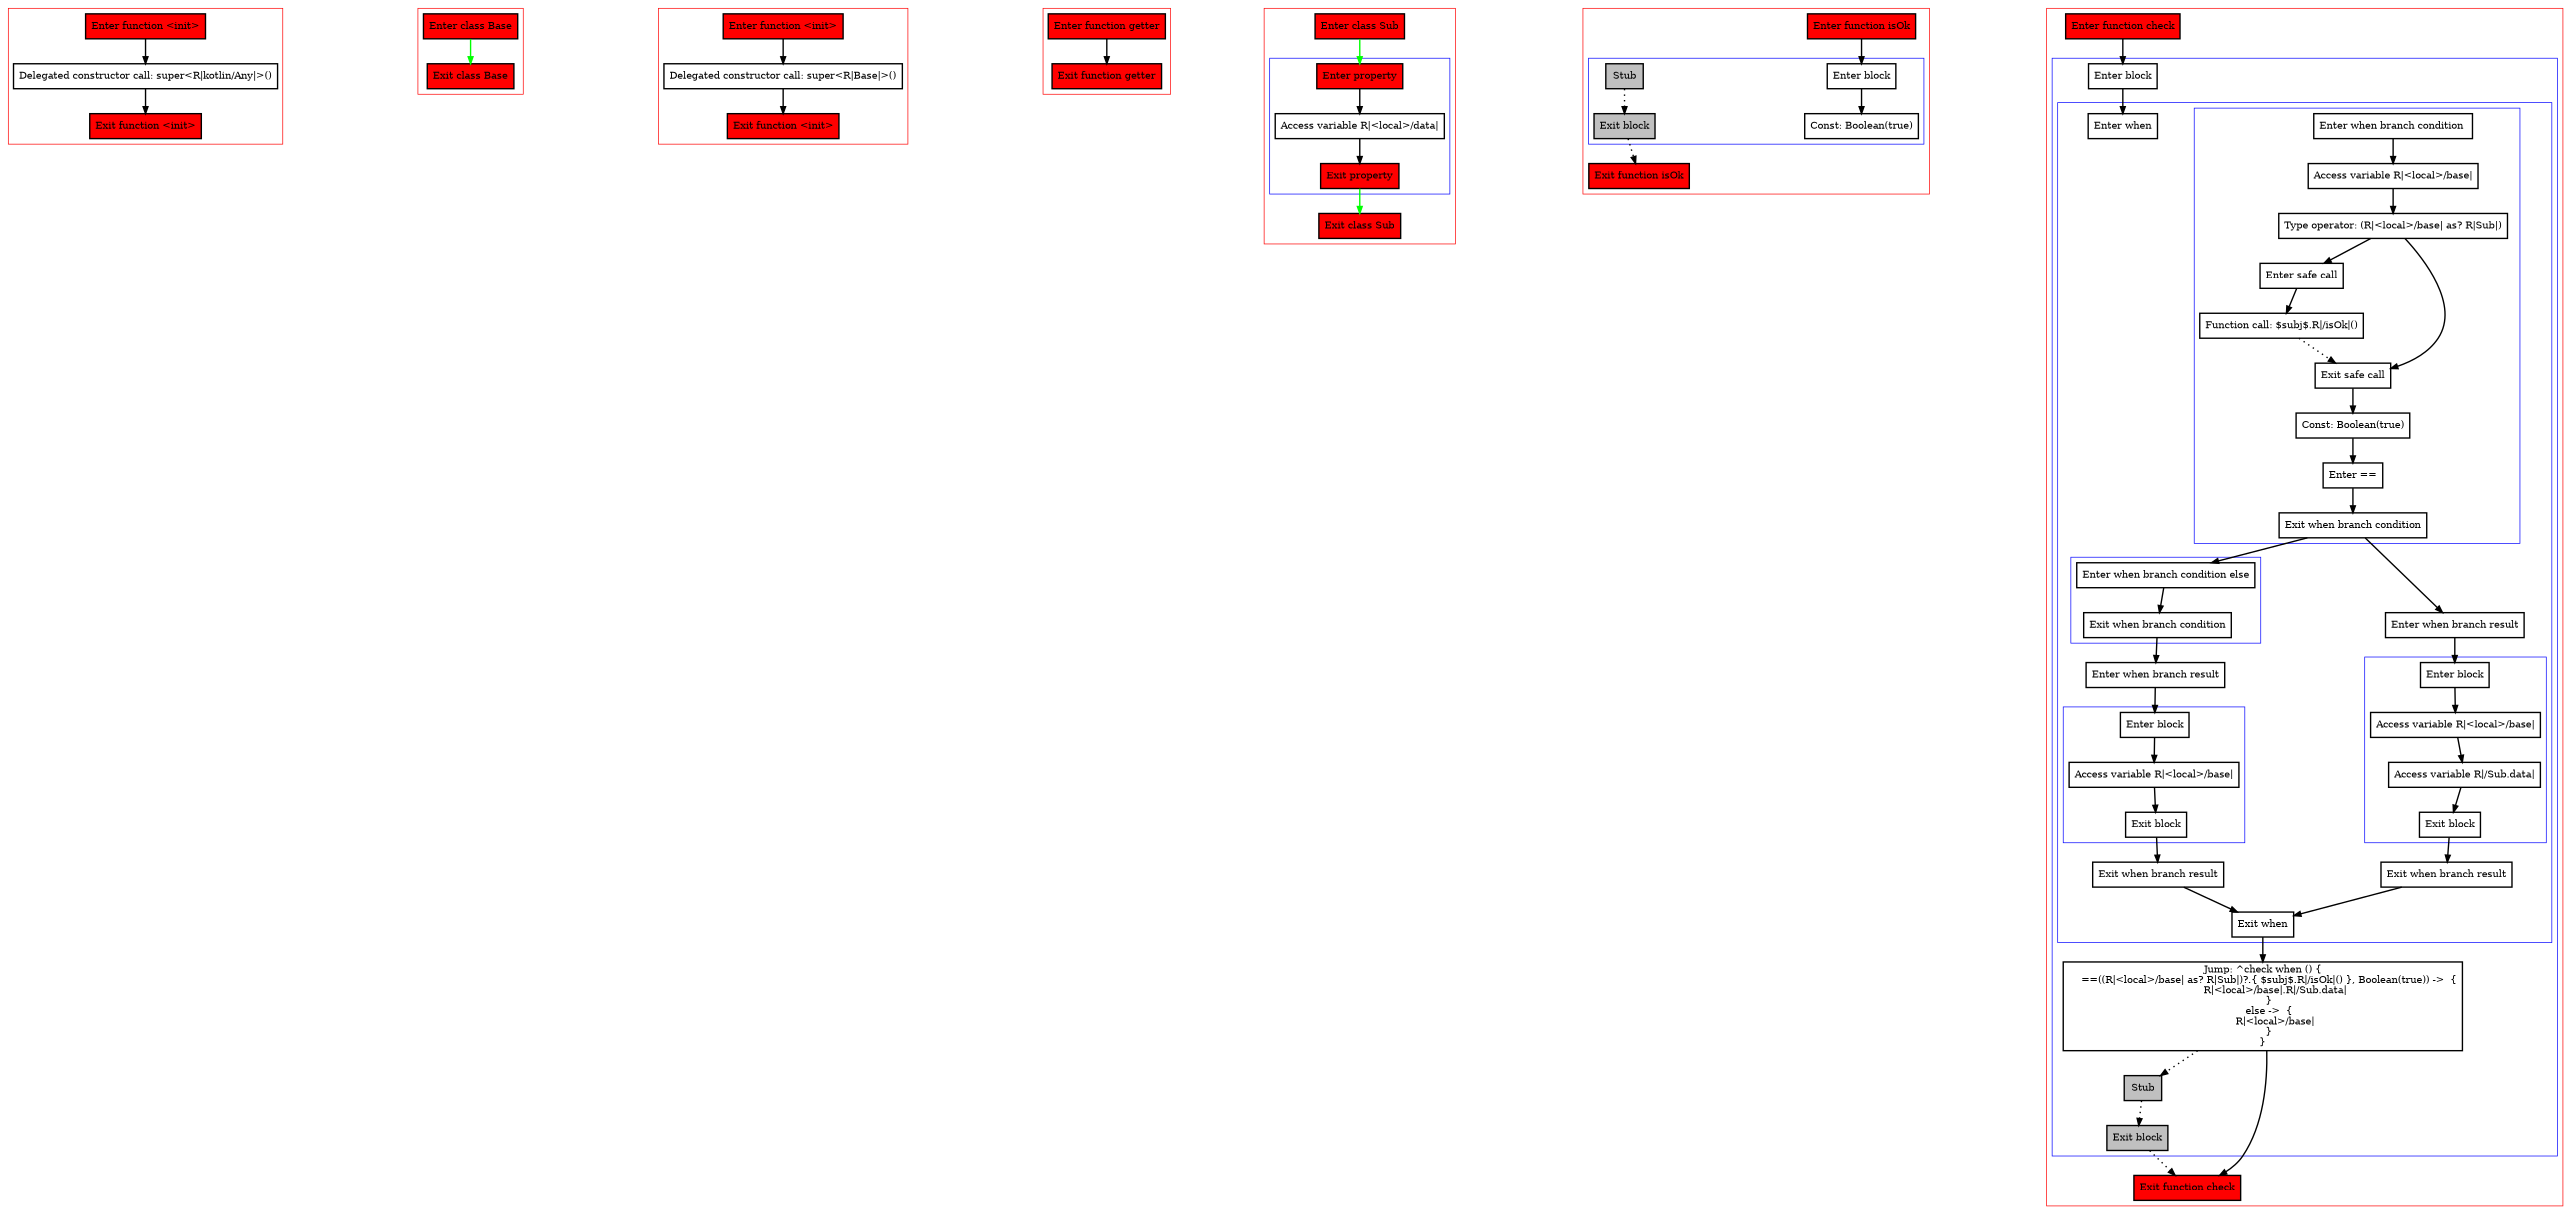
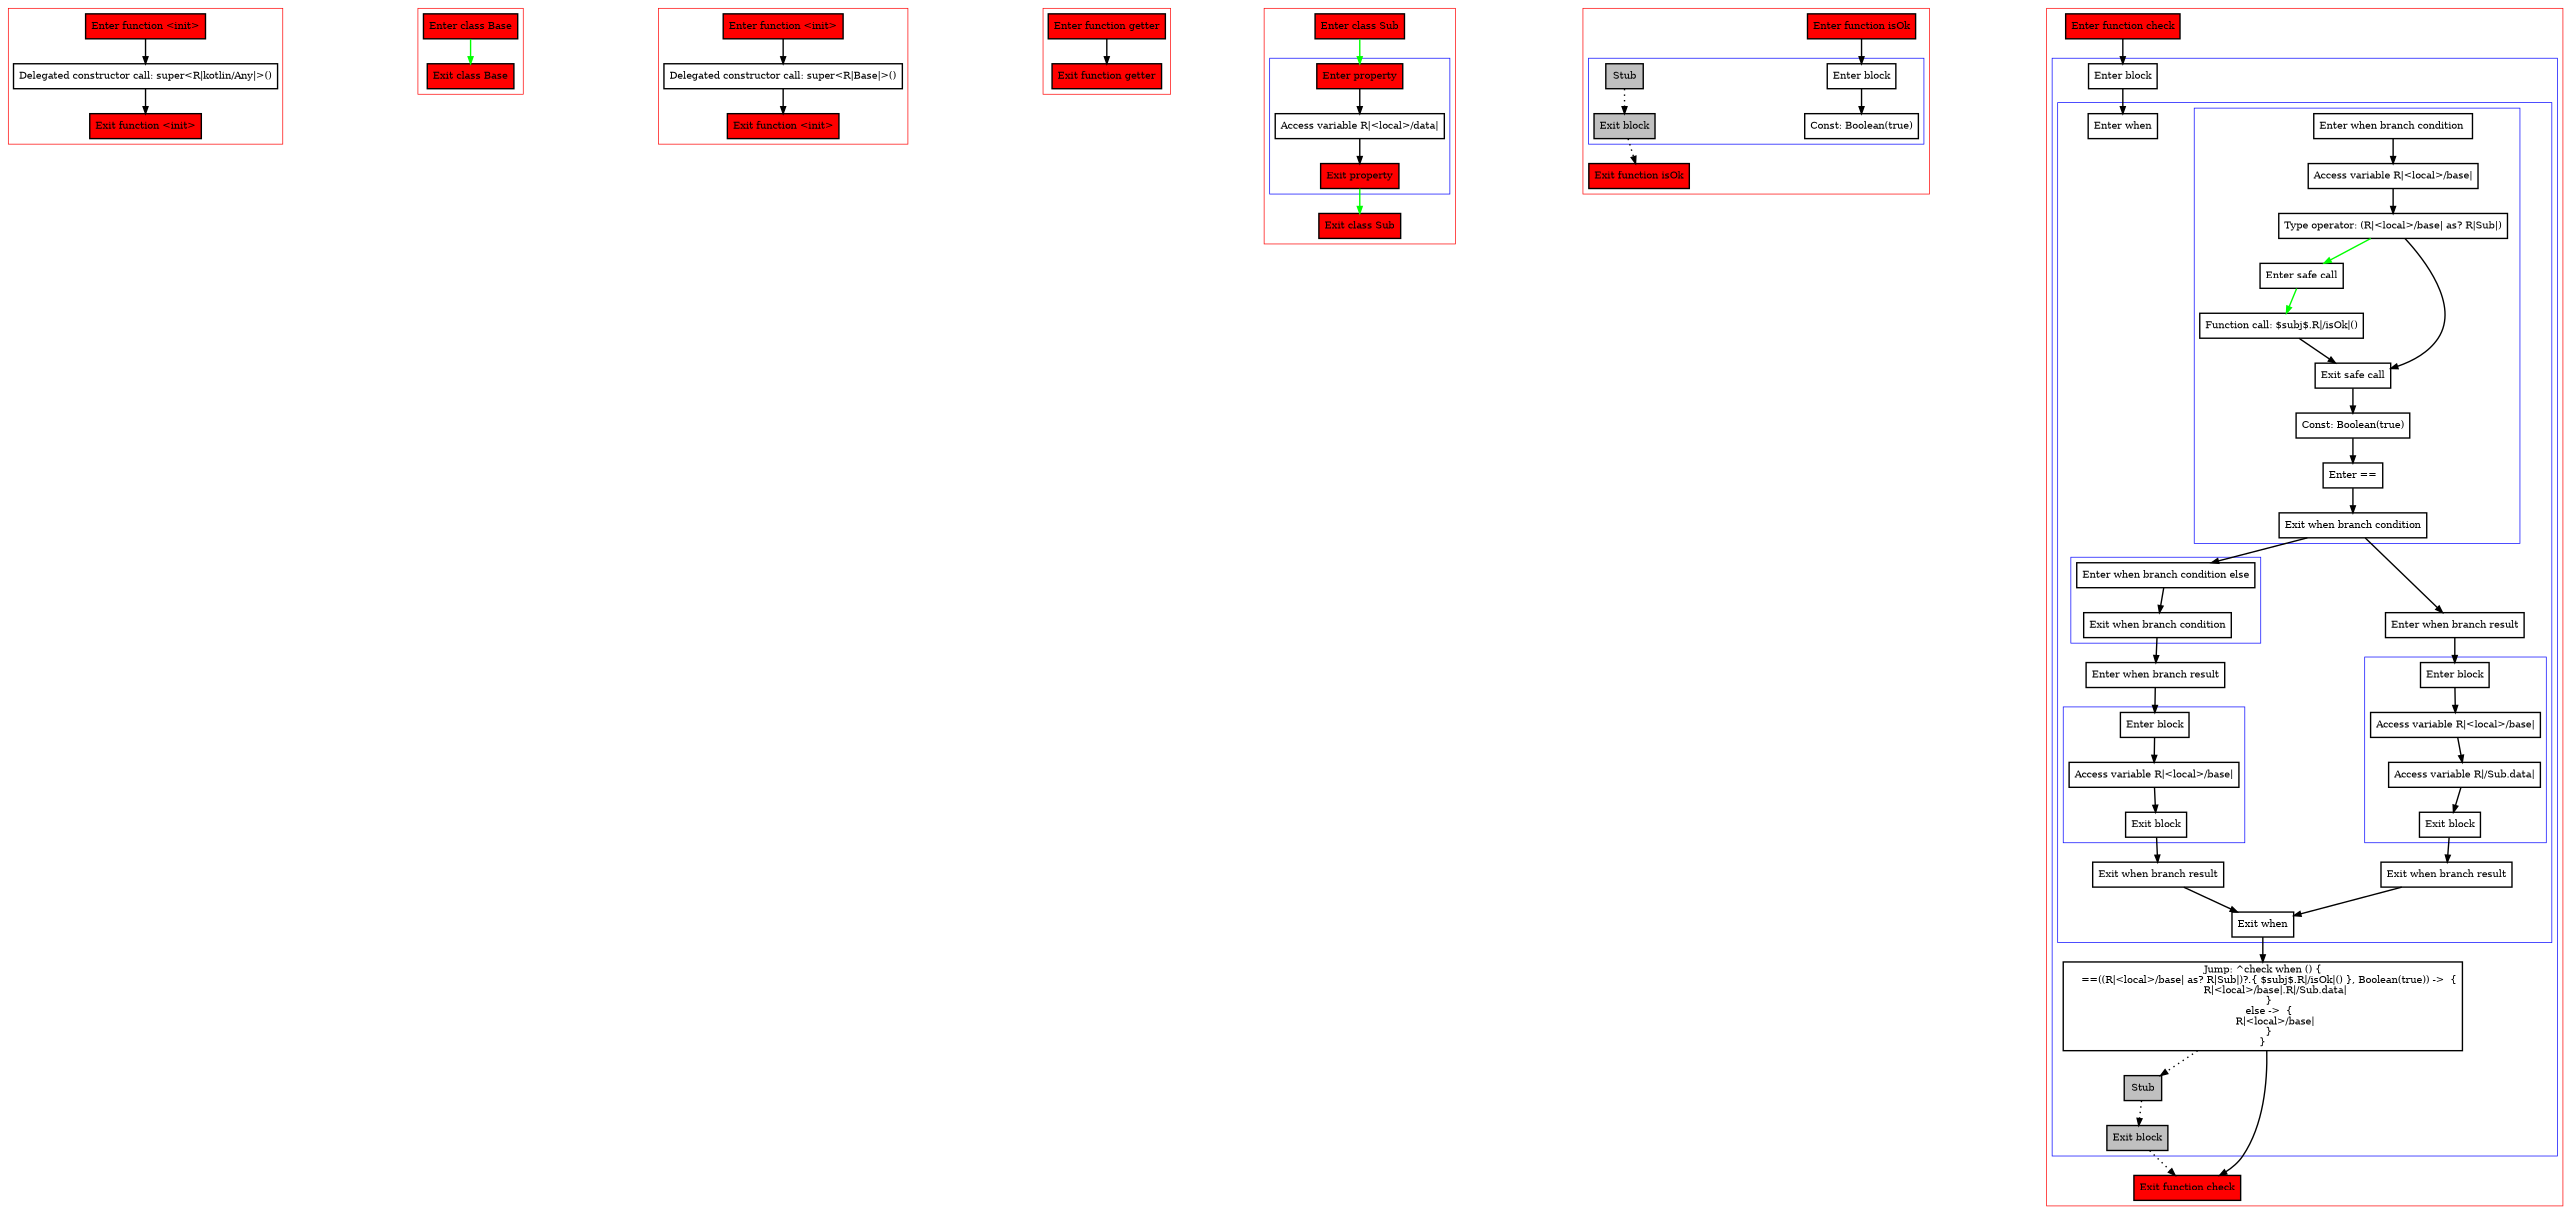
(2351, 249) -> (2351, 249)
(2293, 298) -> (2293, 298)
(2314, 349) -> (2314, 349)
